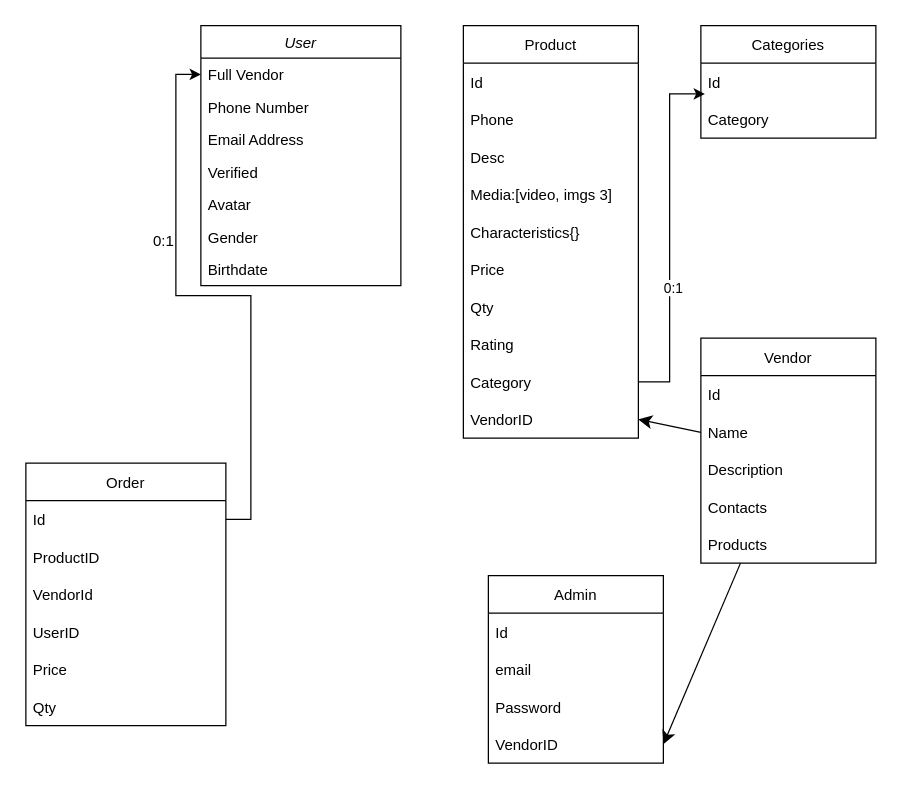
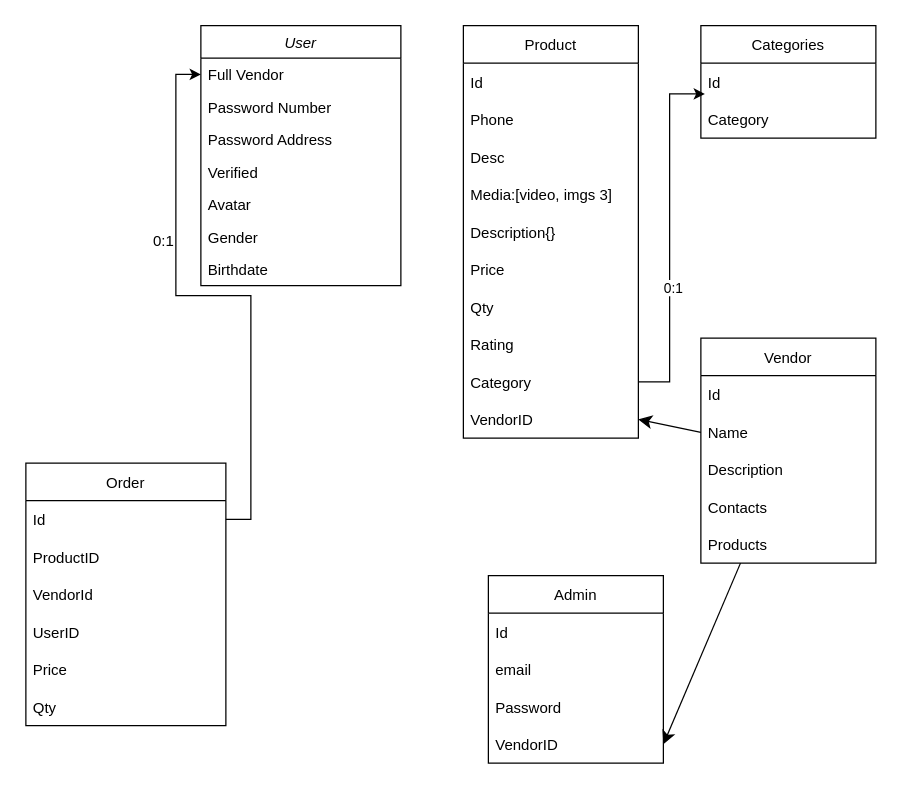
(256, 108) -> (269, 108)
(256, 140) -> (273, 140)
(538, 233) -> (521, 233)
